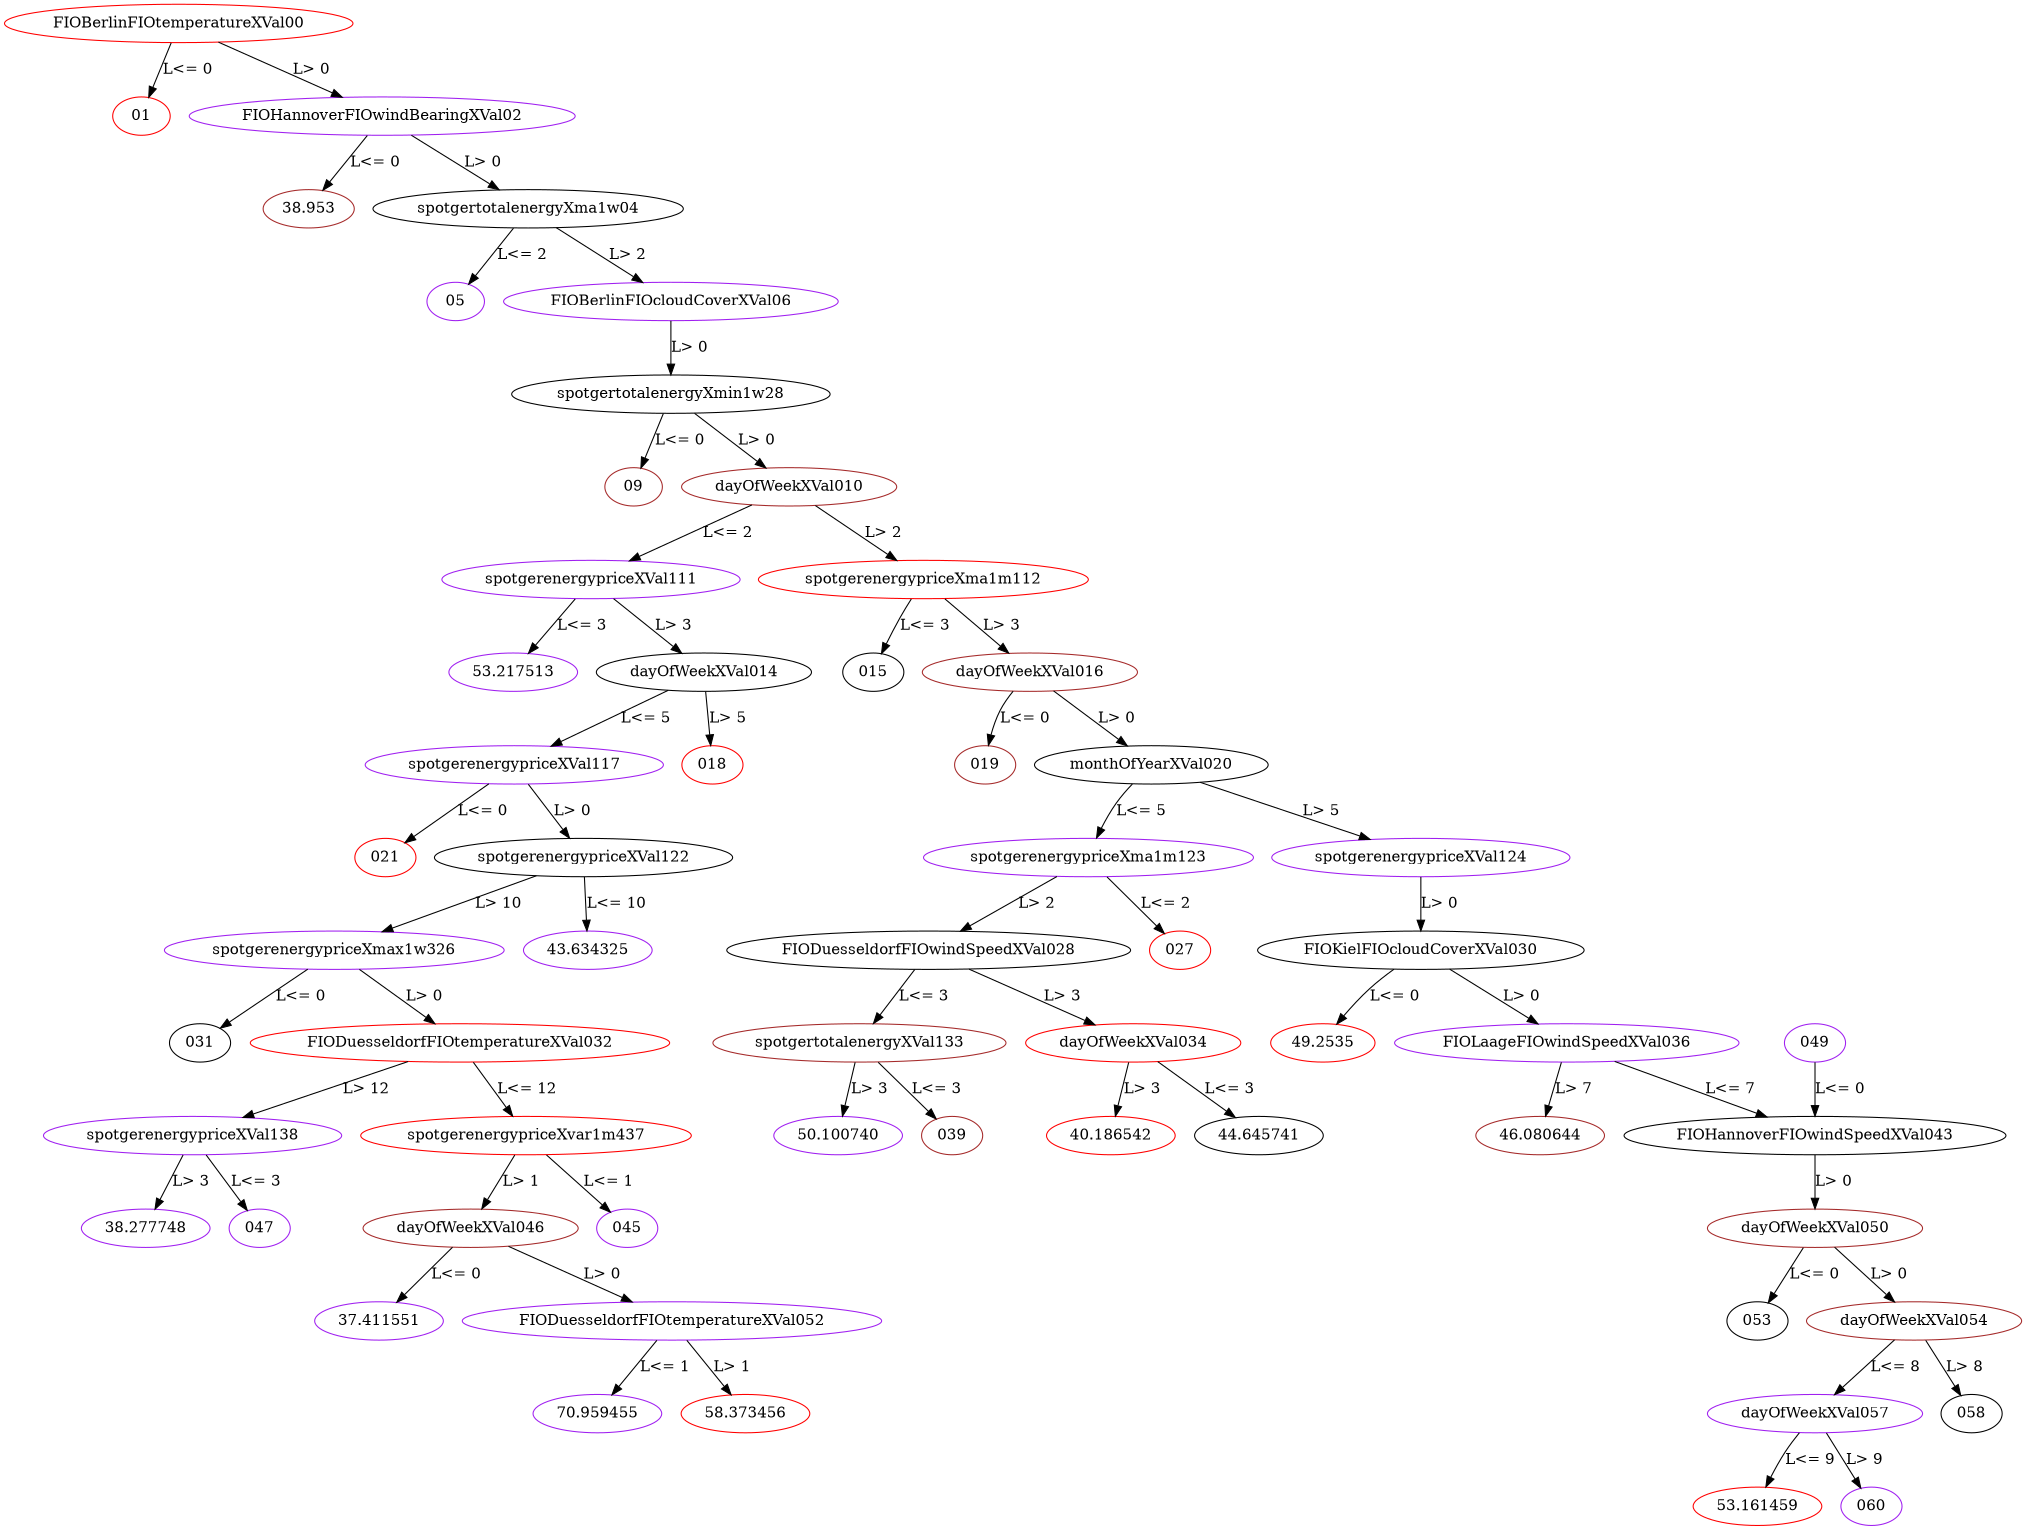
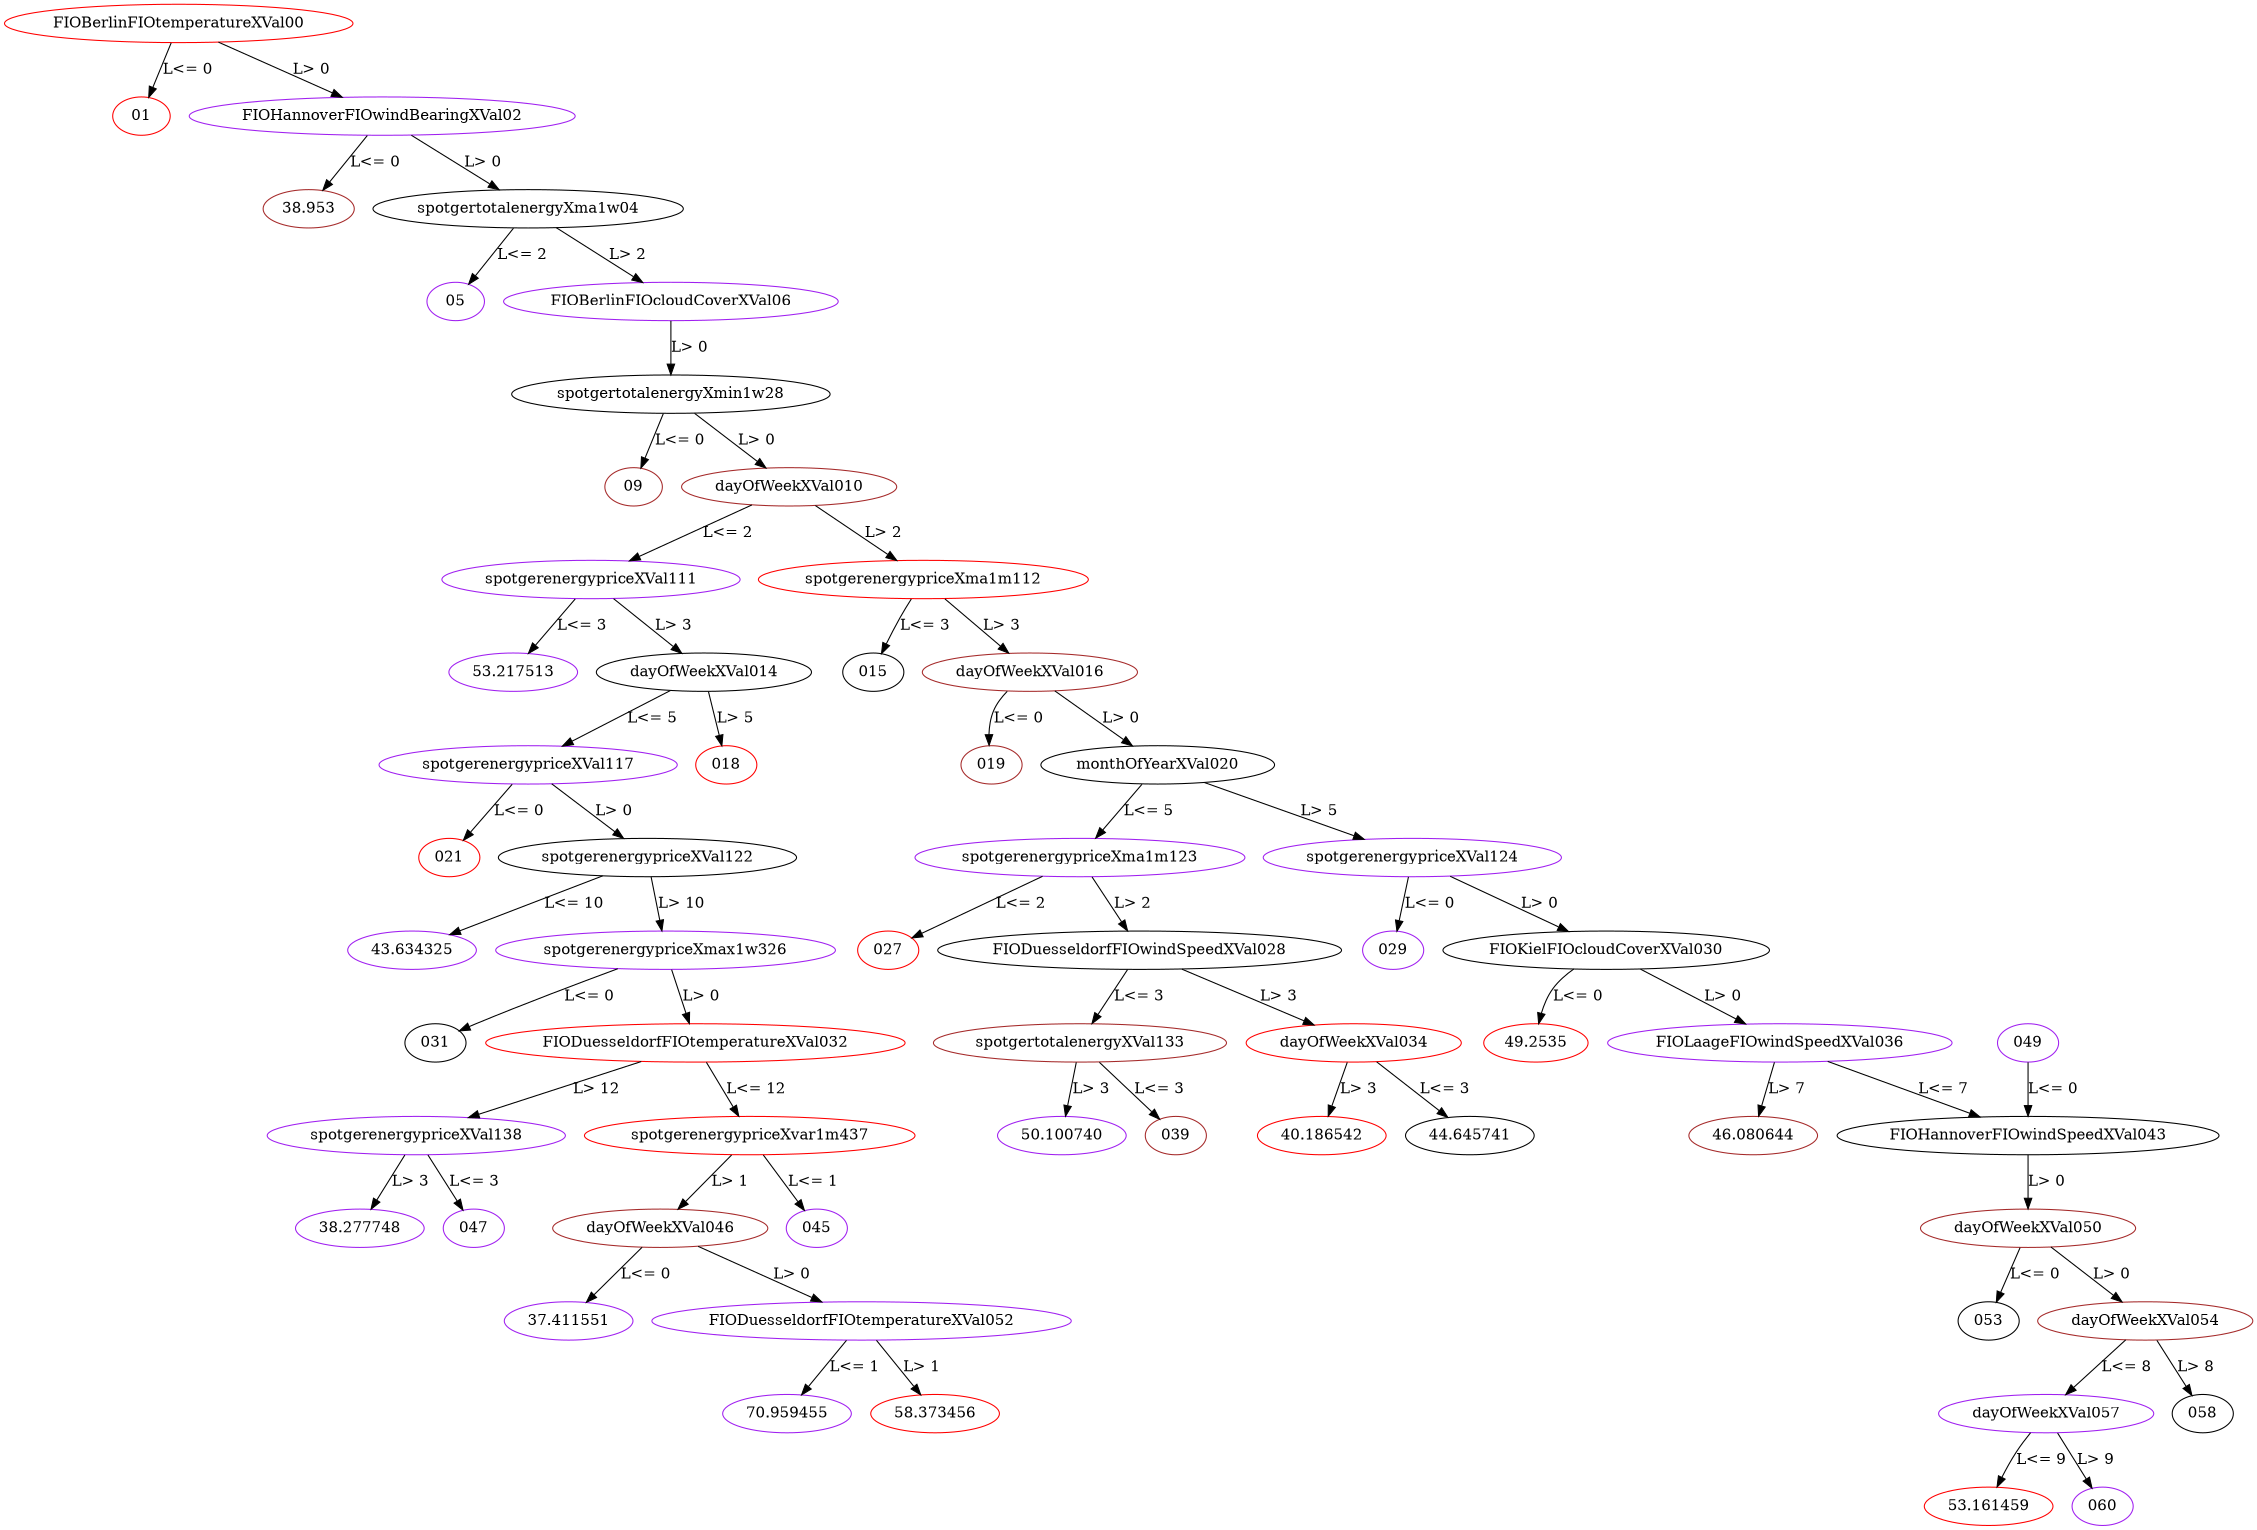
none -> (1393, 950)
